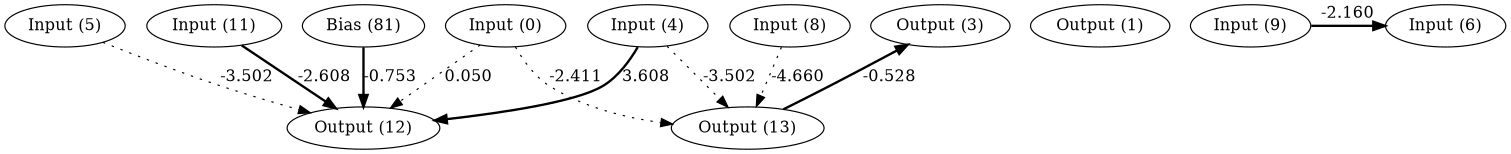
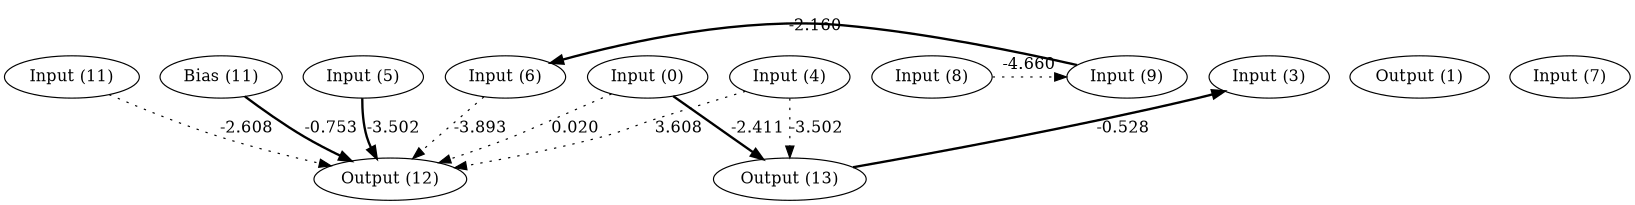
(363, 26) -> (221, 77)
(940, 26) -> (1269, 77)
(771, 72) -> (1024, 77)
(284, 74) -> (213, 134)
(469, 77) -> (575, 128)
none -> (1570, 77)
(200, 79) -> (364, 124)
(552, 103) -> (608, 135)
(583, 103) -> (713, 124)
none -> (453, 124)
